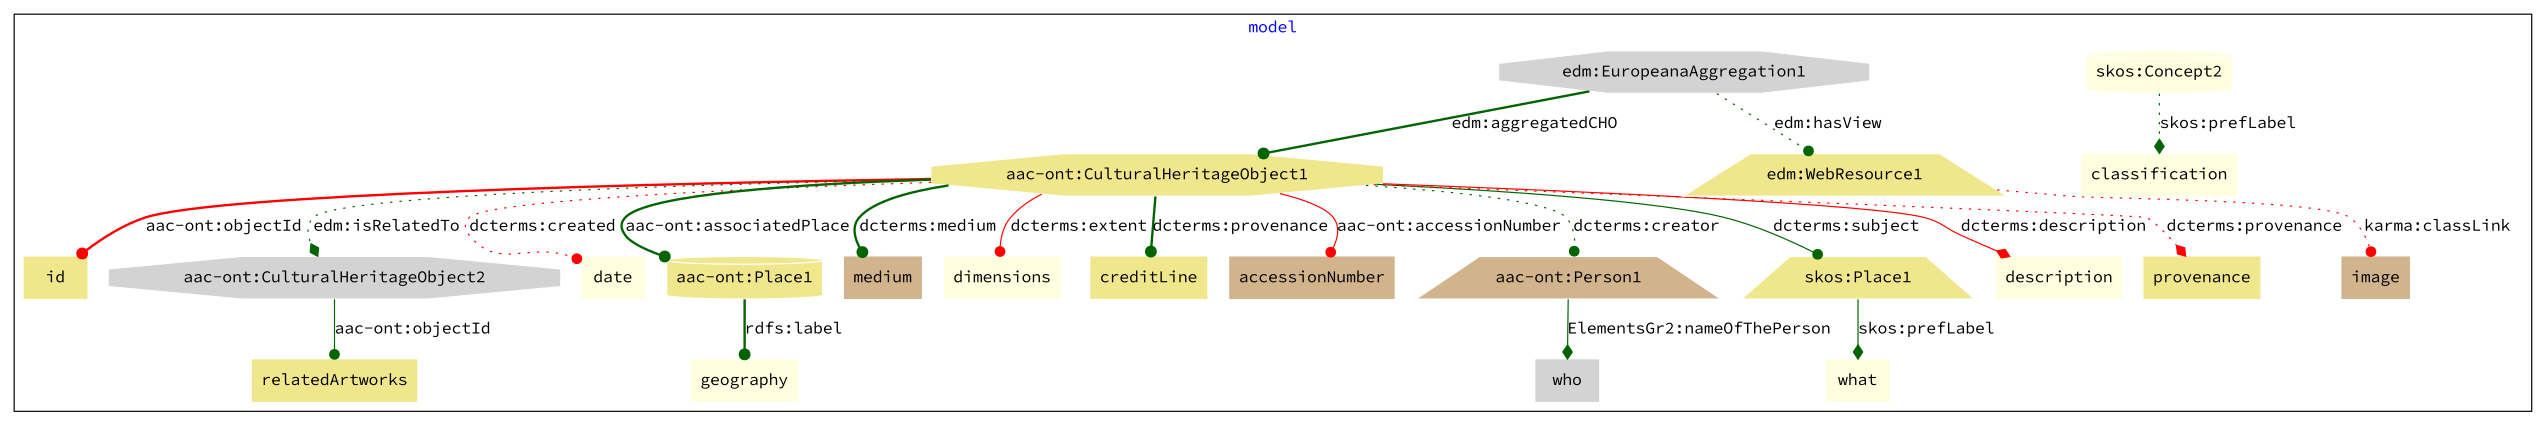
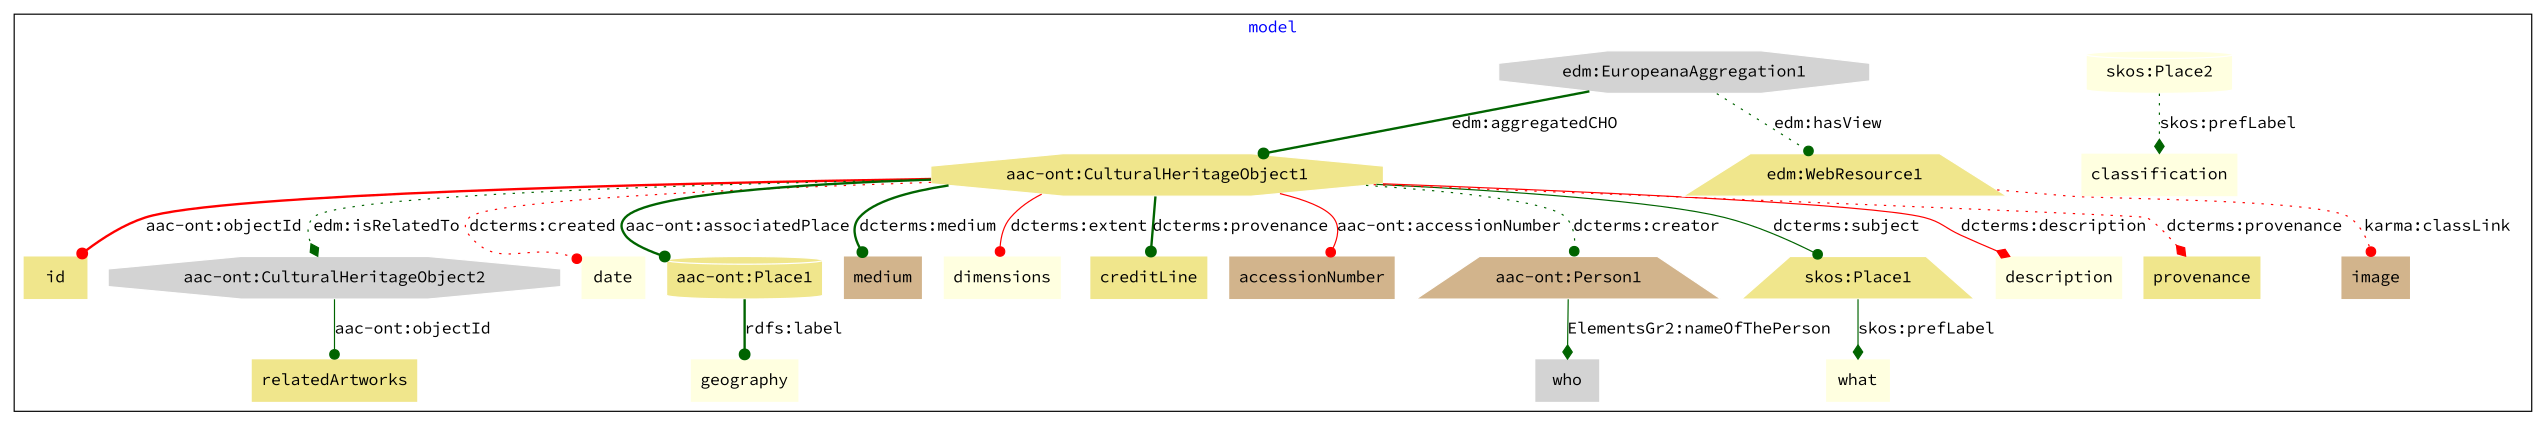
(2159, 72) -> (2159, 72)
